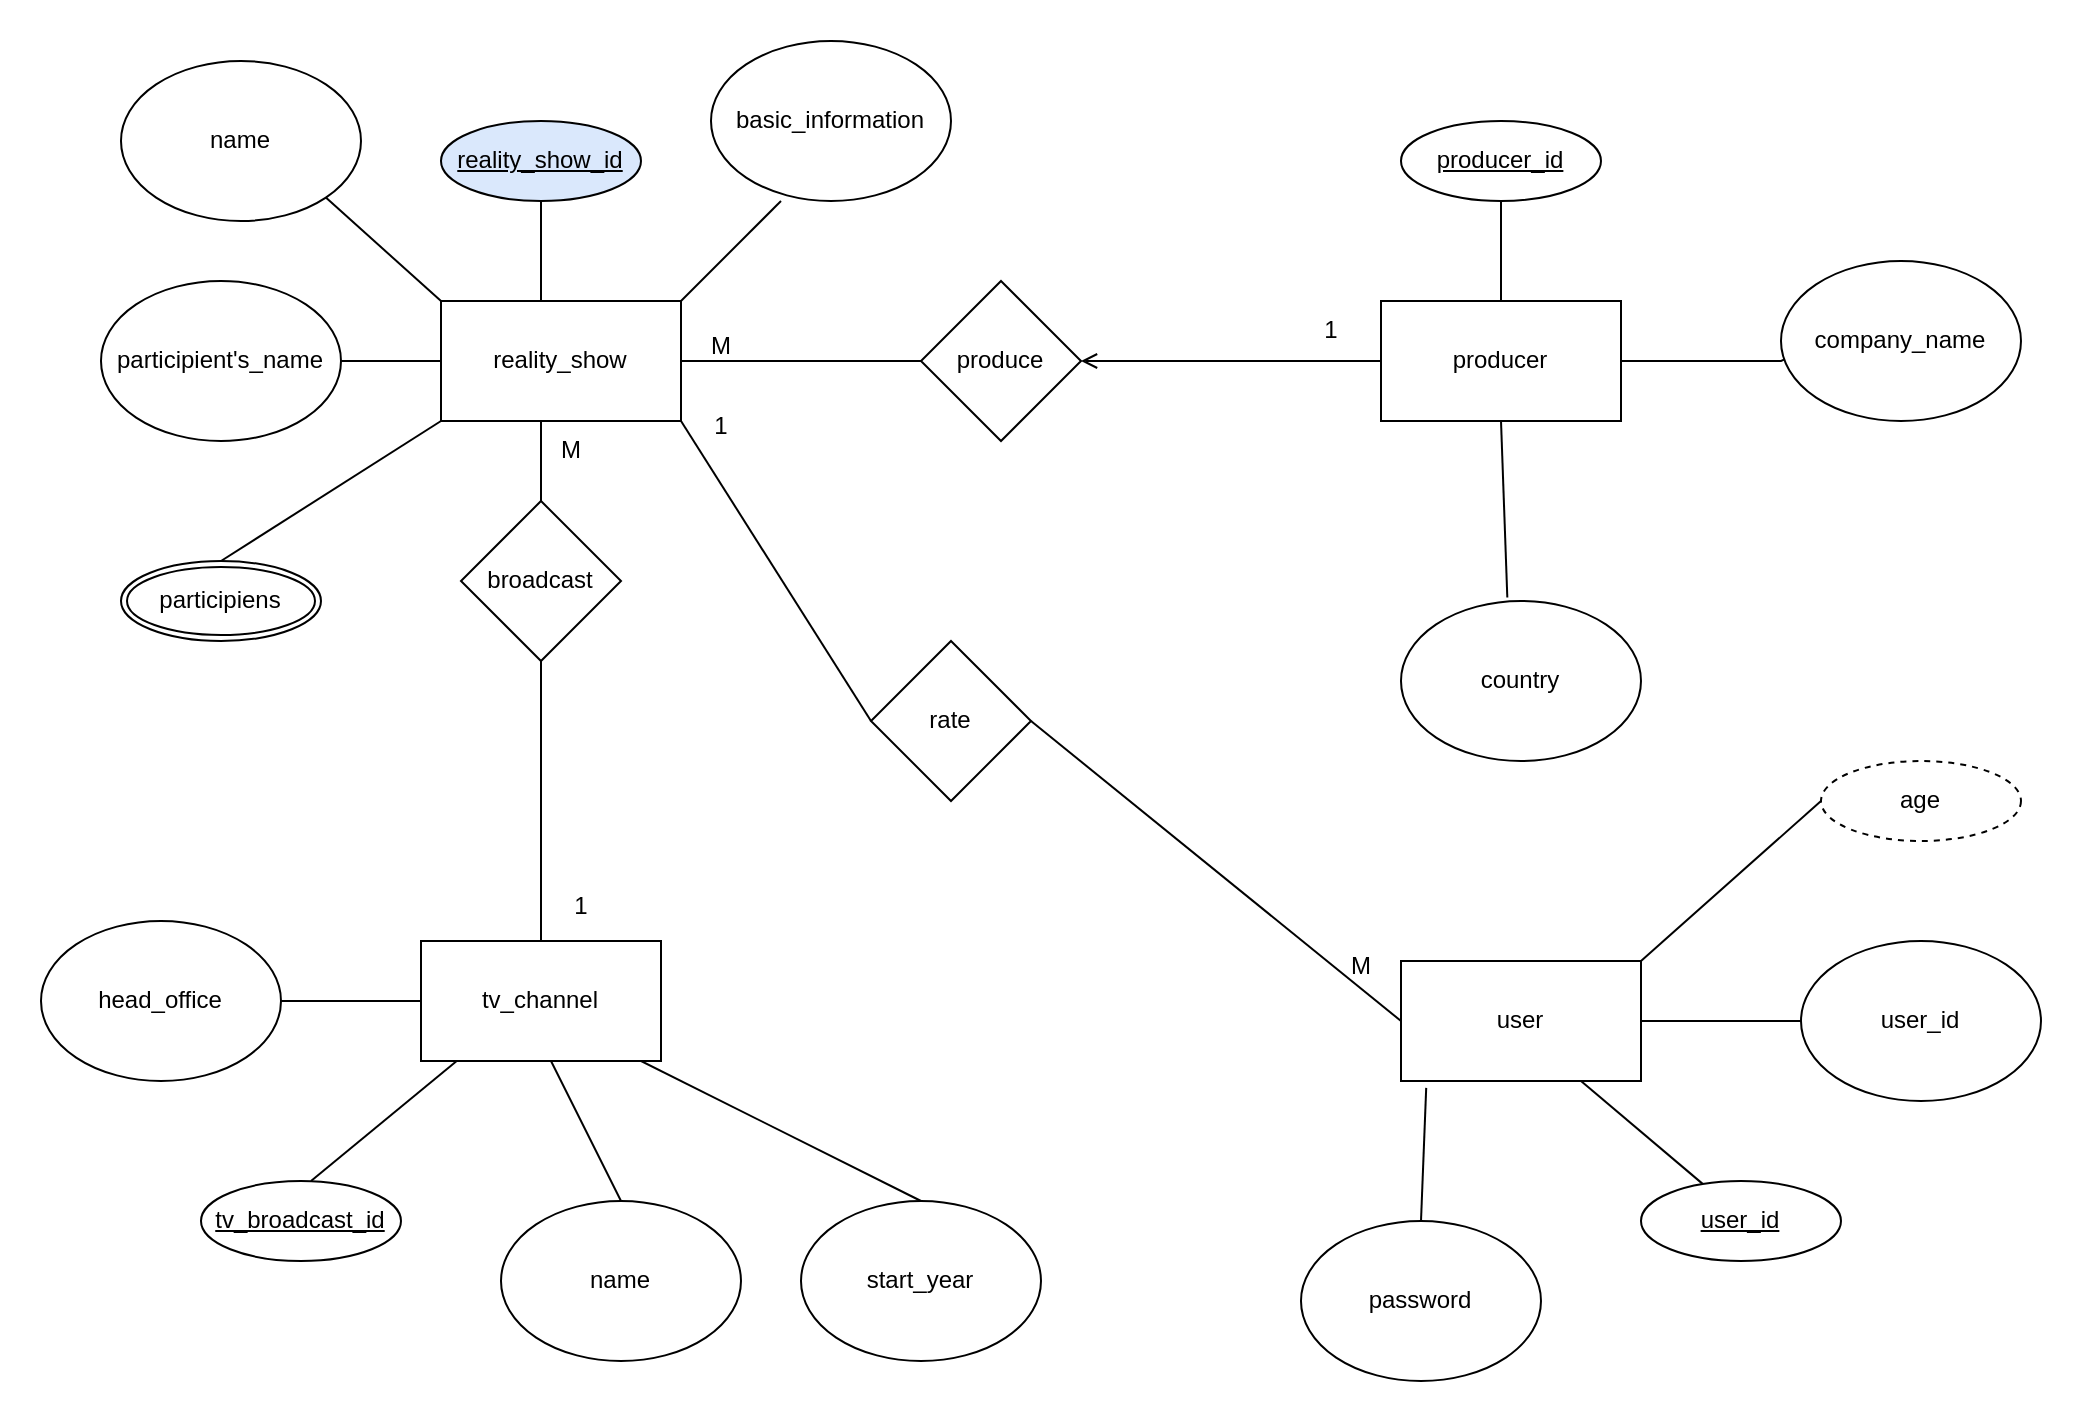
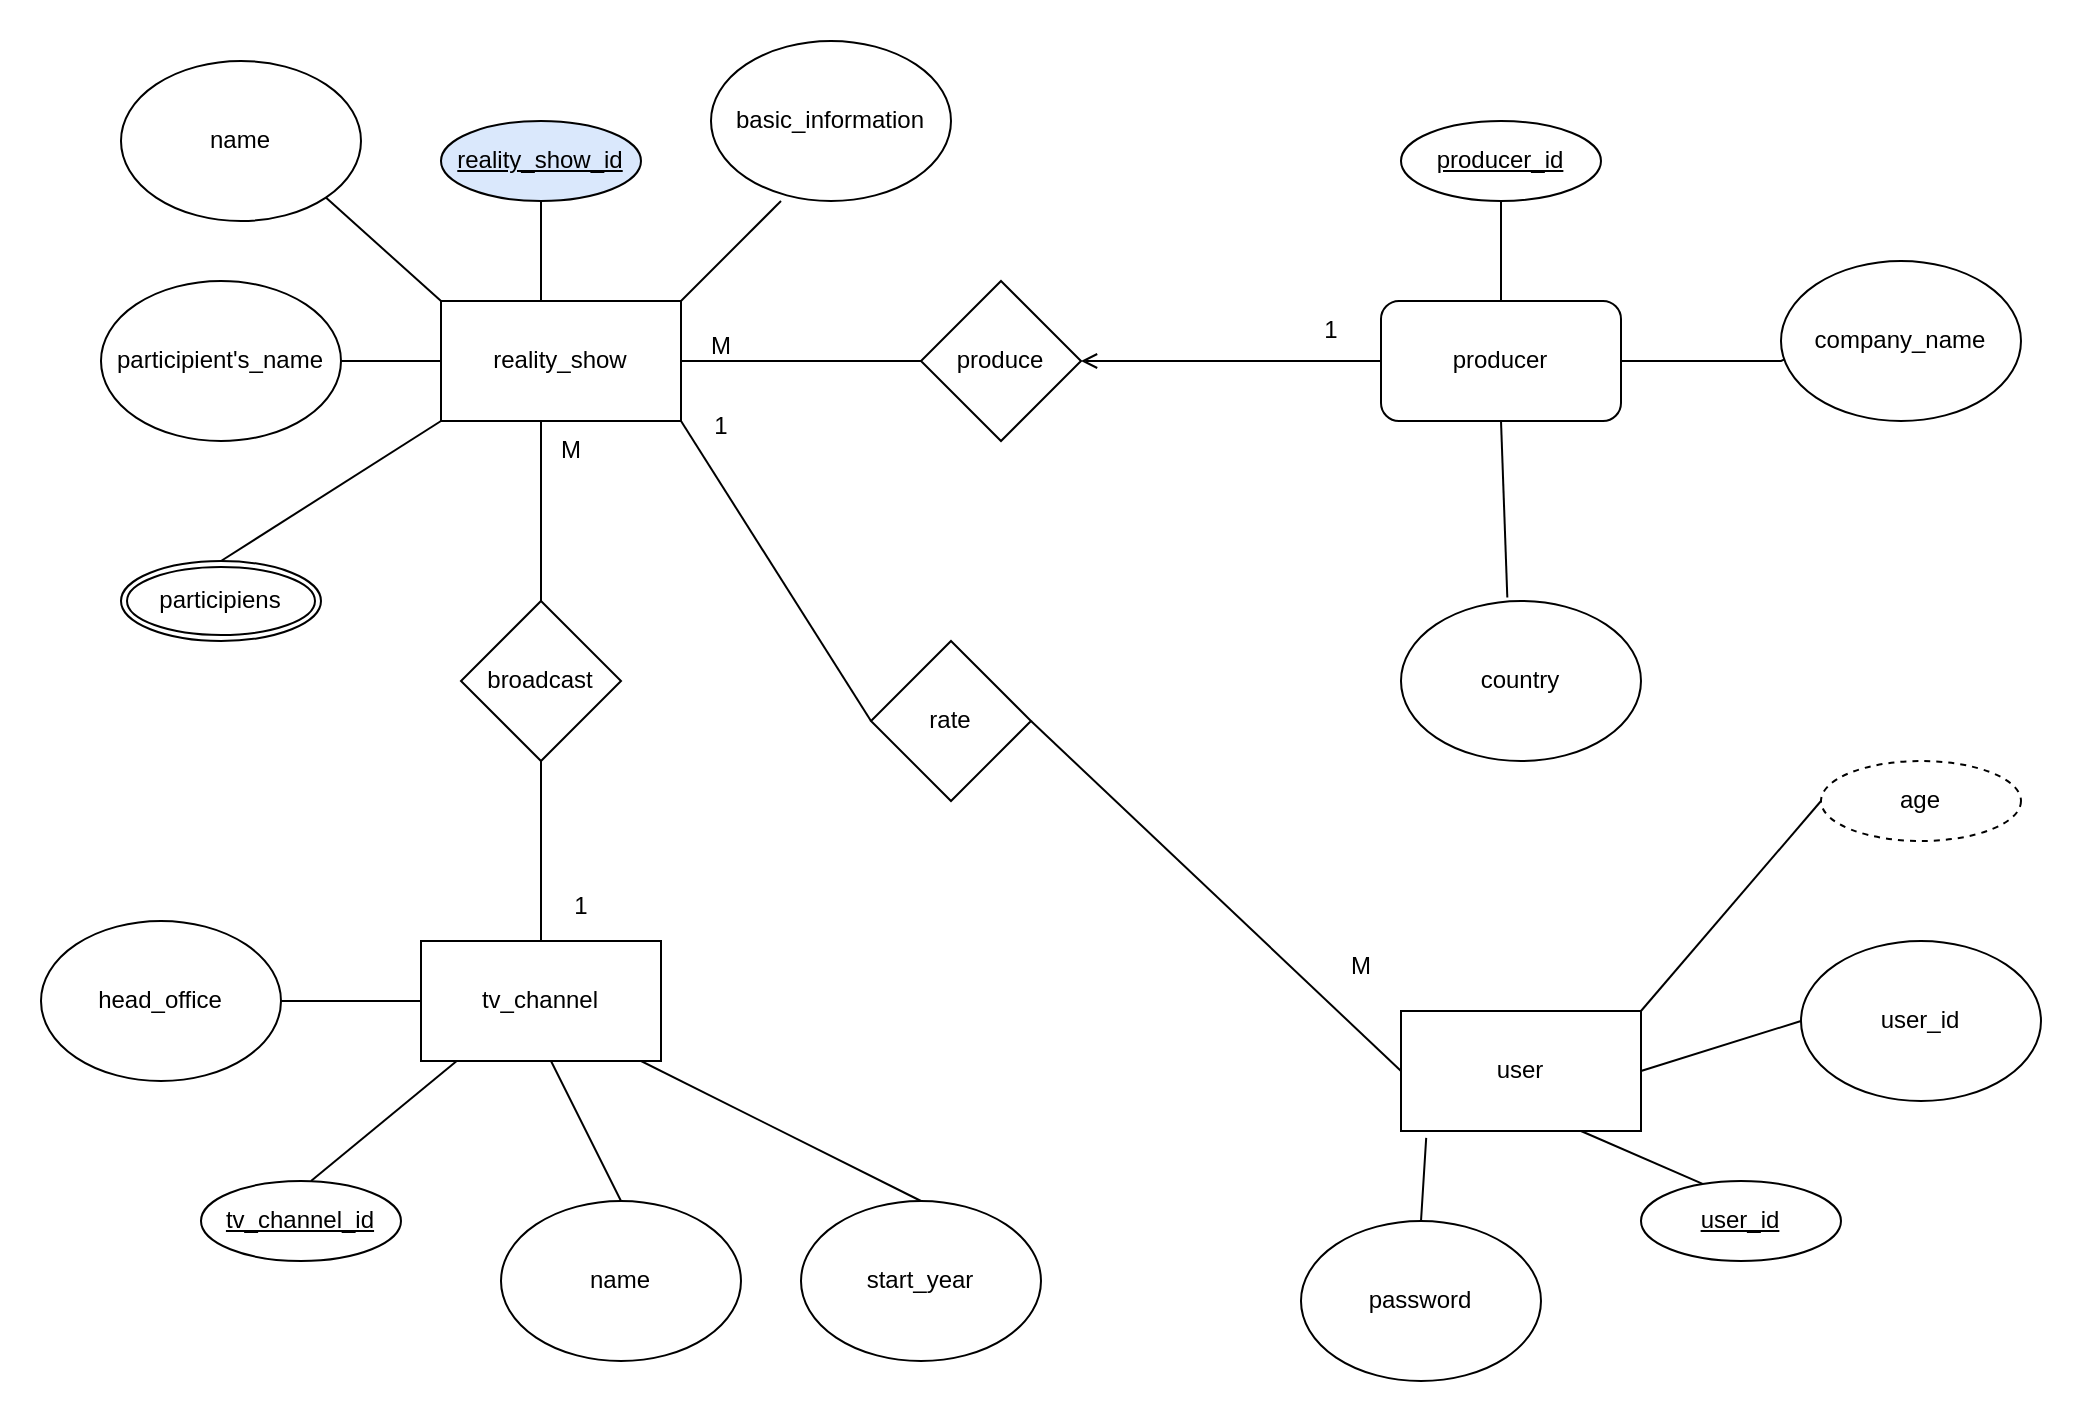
(1501, 361) -> (1501, 361)
(541, 581) -> (541, 681)
(1521, 1021) -> (1521, 1071)
(301, 1221) -> (301, 1221)
